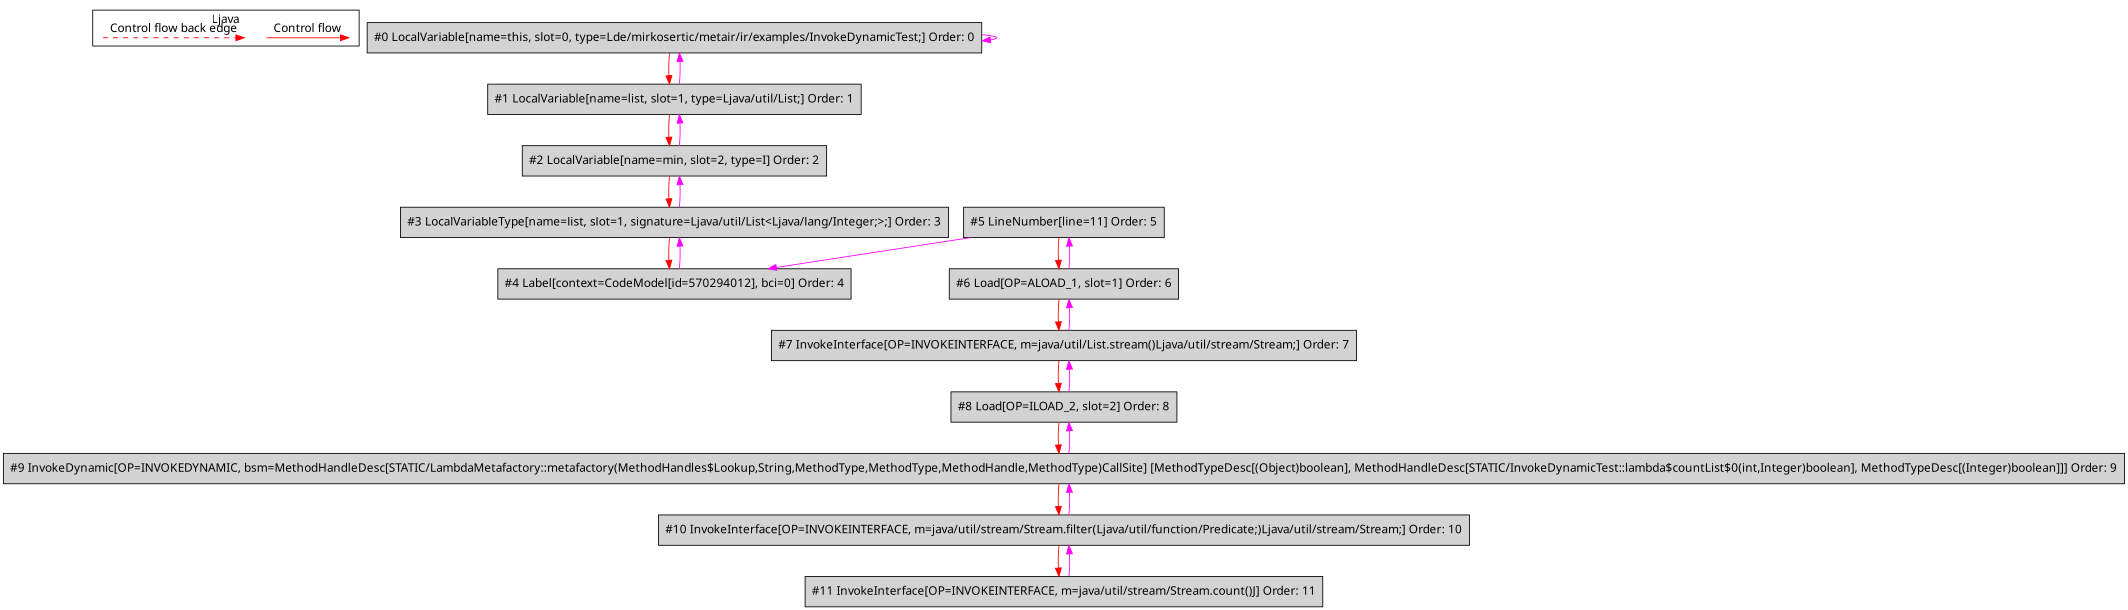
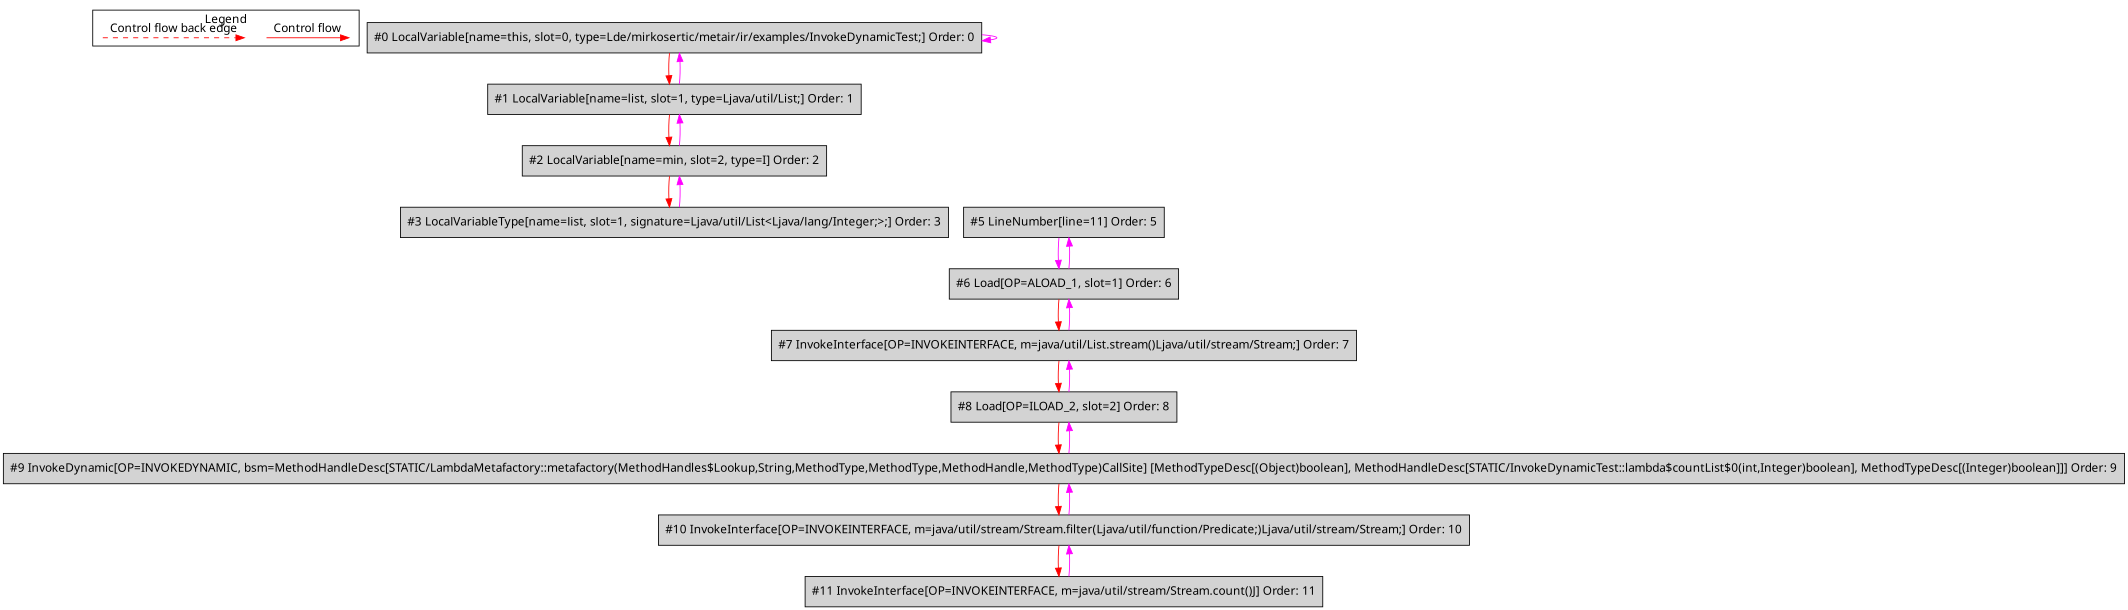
(226, 20) -> (226, 20)
(1058, 249) -> (1058, 249)
(674, 284) -> none
